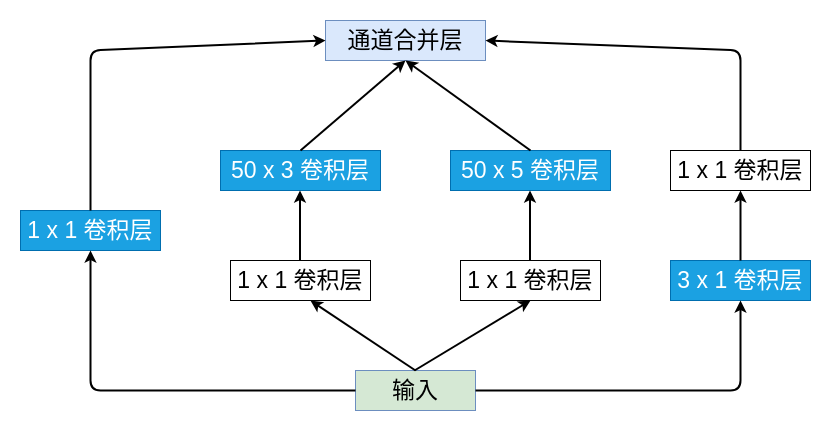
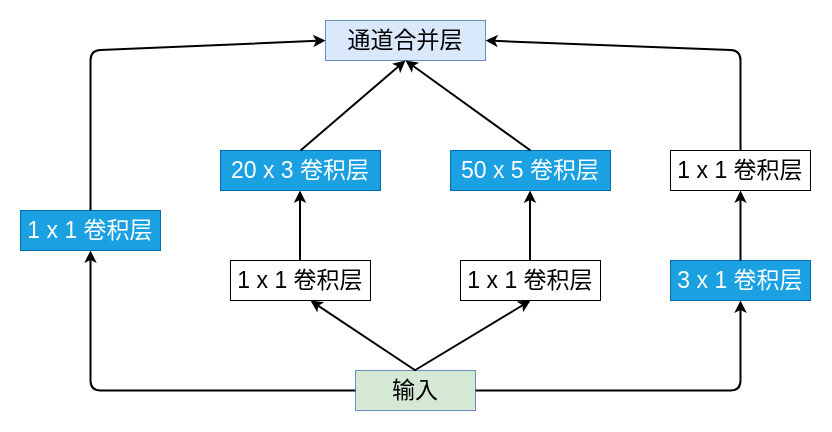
(301, 171) -> (301, 171)
